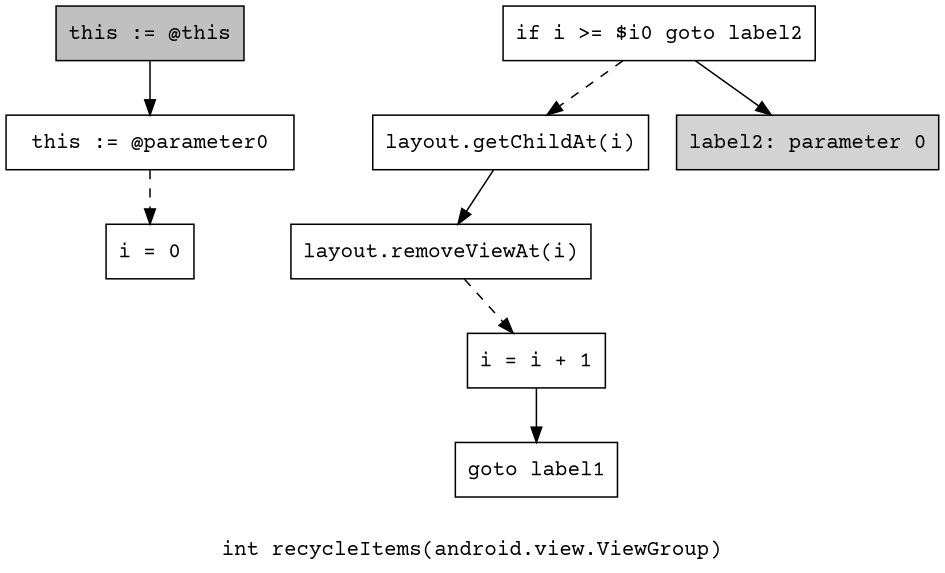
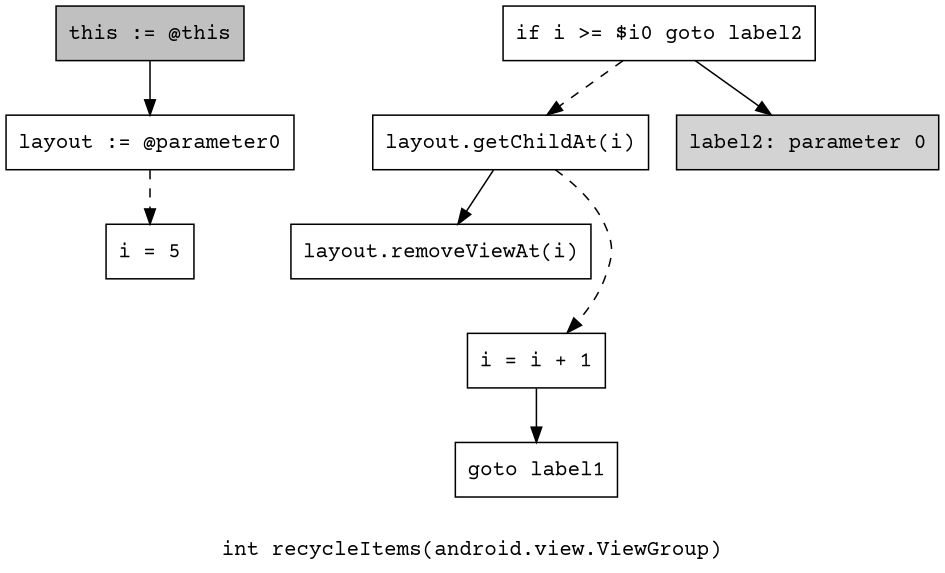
(150, 142) -> (150, 142)
(150, 252) -> (150, 252)
(484, 301) -> (610, 240)
